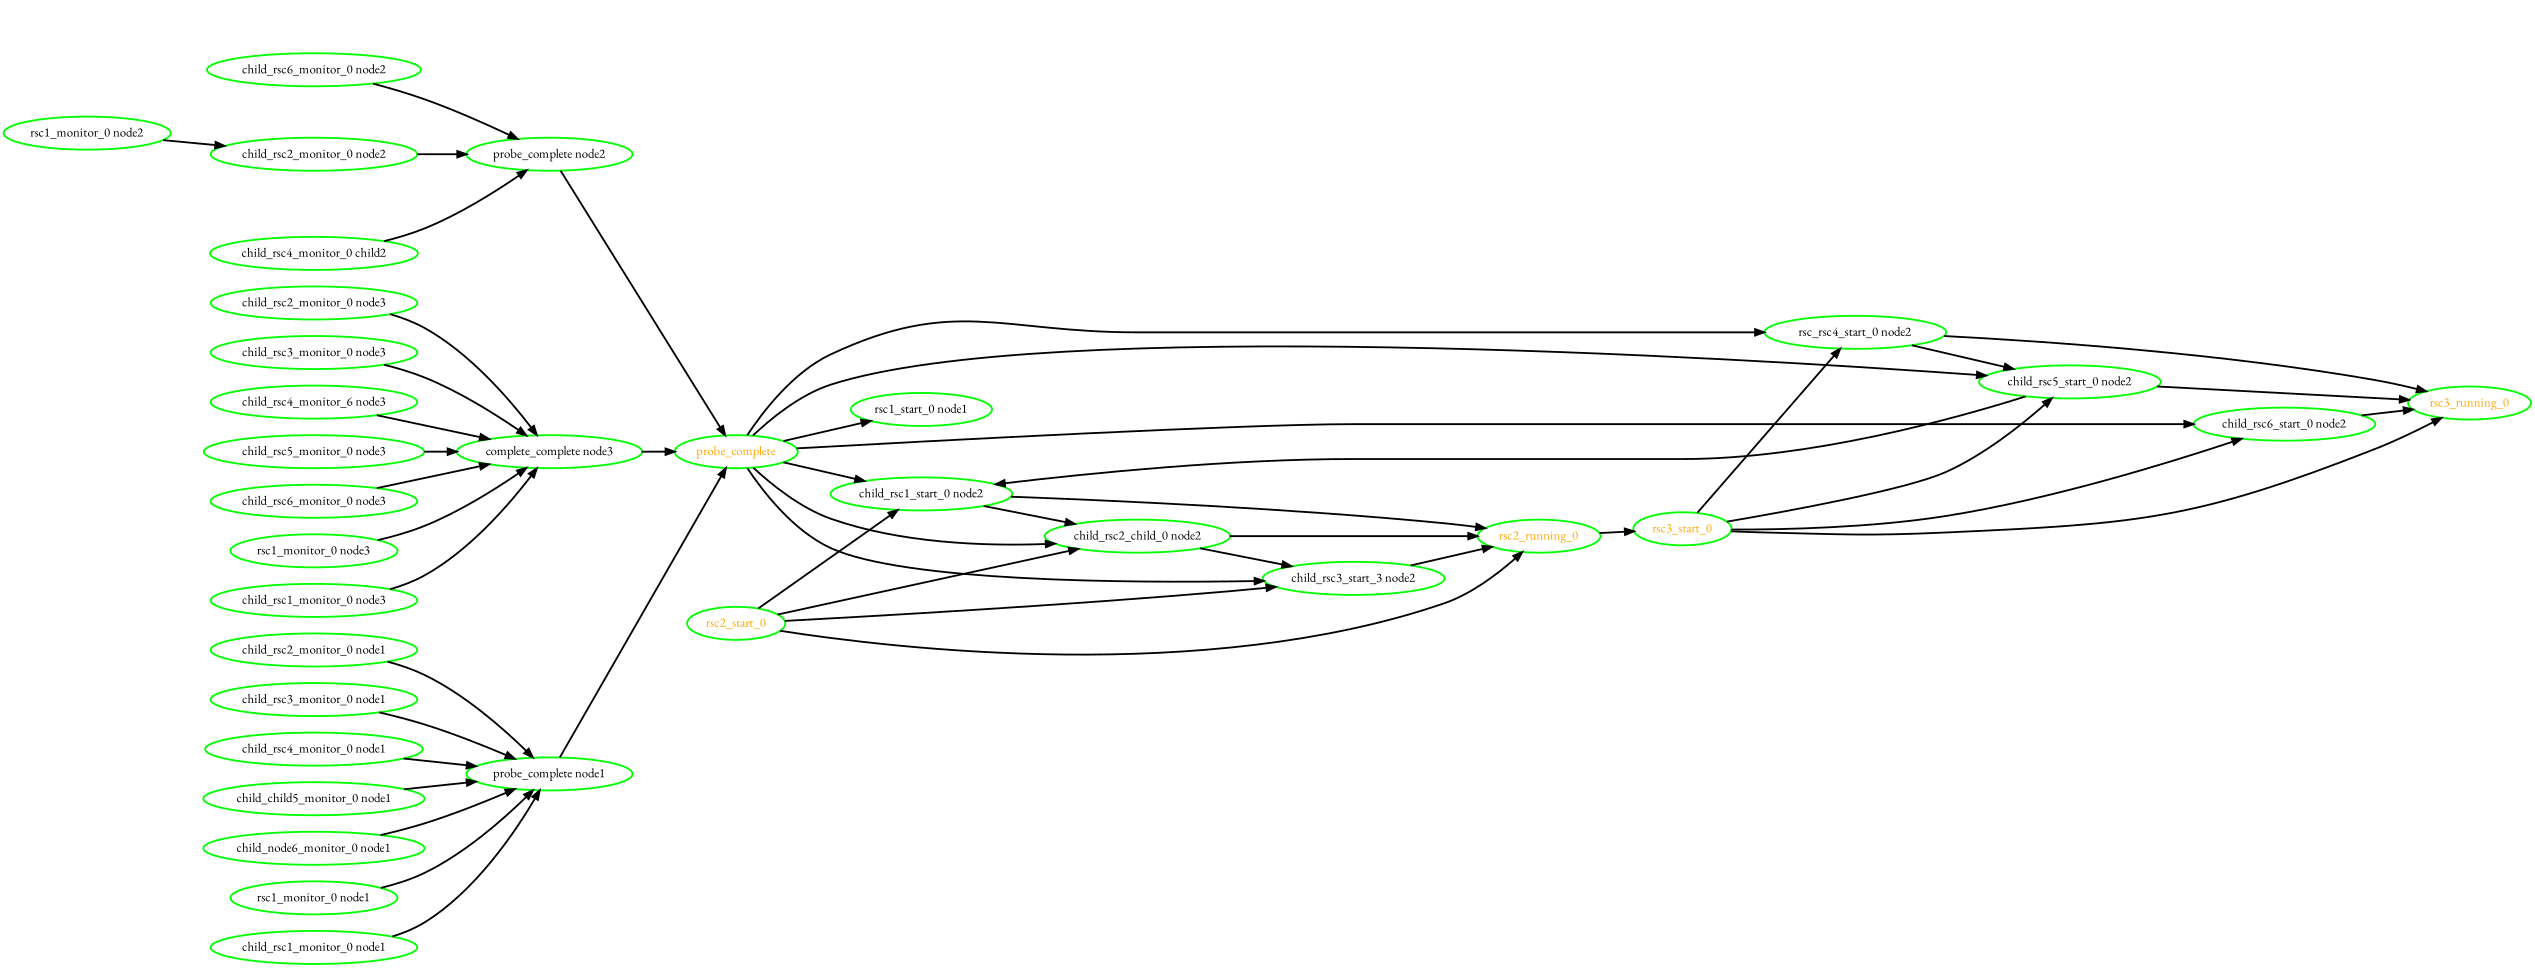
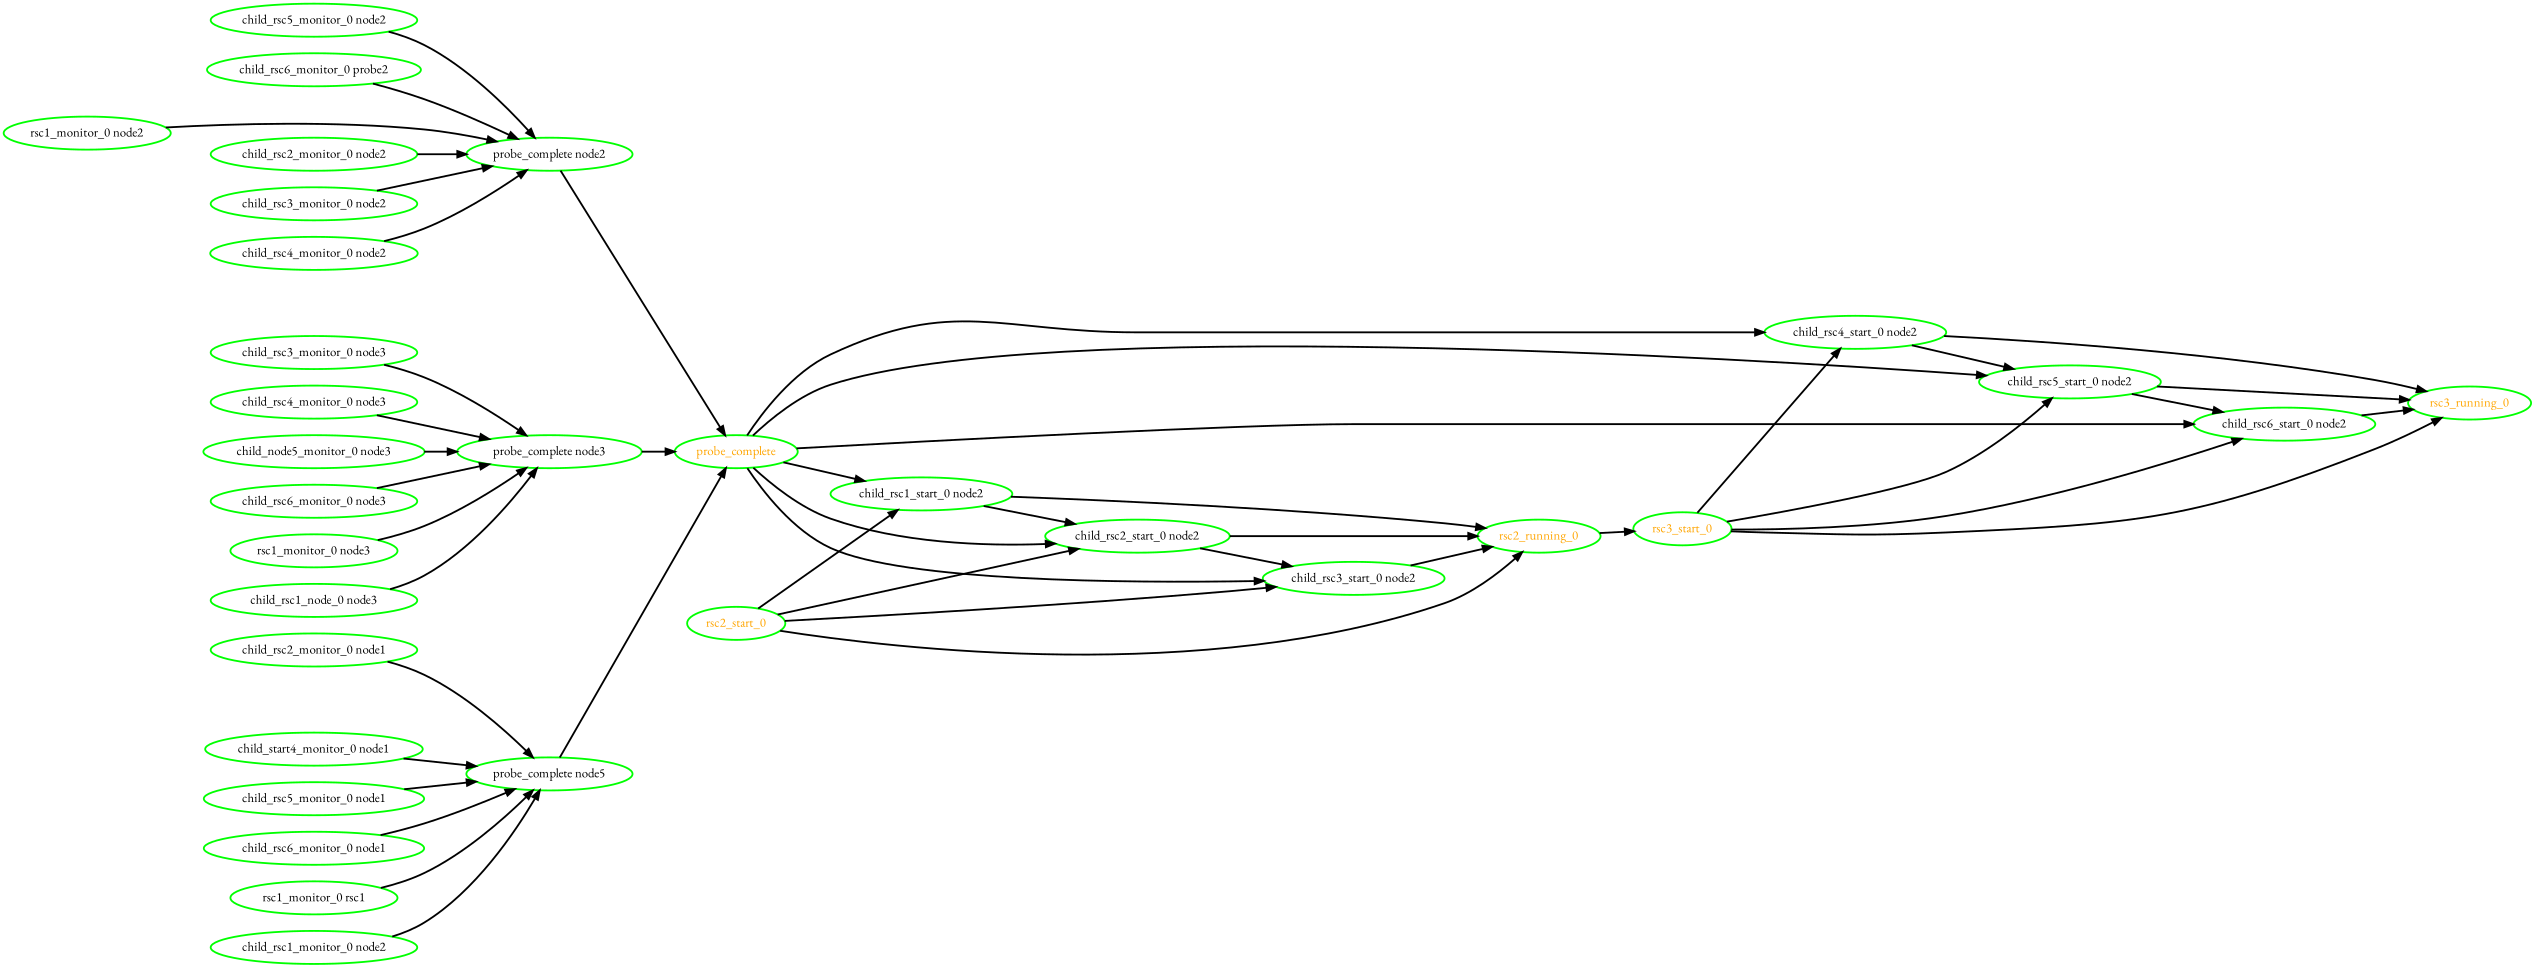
none -> (314, 20)
(314, 70) -> (314, 70)
(189, 143) -> (327, 124)
none -> (314, 204)
(314, 253) -> (314, 253)
(314, 303) -> none
(1855, 332) -> (1855, 332)
(314, 402) -> (314, 402)
(921, 409) -> none
(314, 452) -> (314, 452)
(549, 452) -> (549, 452)
(1518, 459) -> (2173, 402)
(1137, 536) -> (1137, 536)
(1354, 578) -> (1354, 578)
(314, 600) -> (314, 600)
(314, 700) -> none
(314, 749) -> (314, 749)
(549, 774) -> (549, 774)
(314, 799) -> (314, 799)
(314, 848) -> (314, 848)
(314, 898) -> (314, 898)
(314, 947) -> (314, 947)
